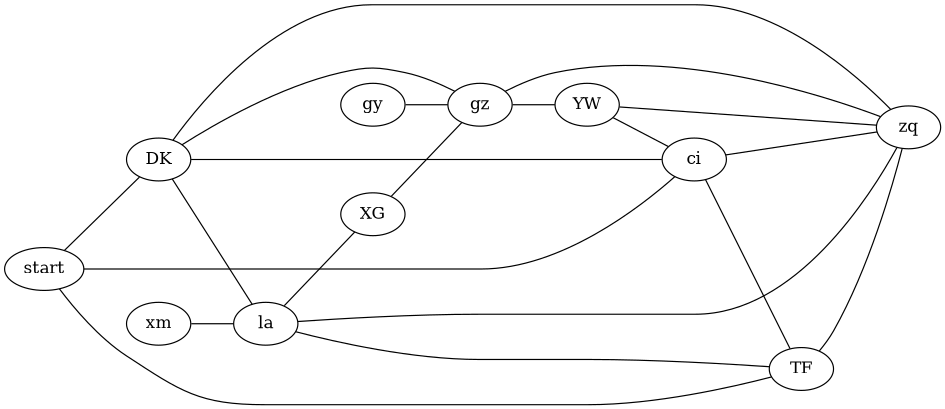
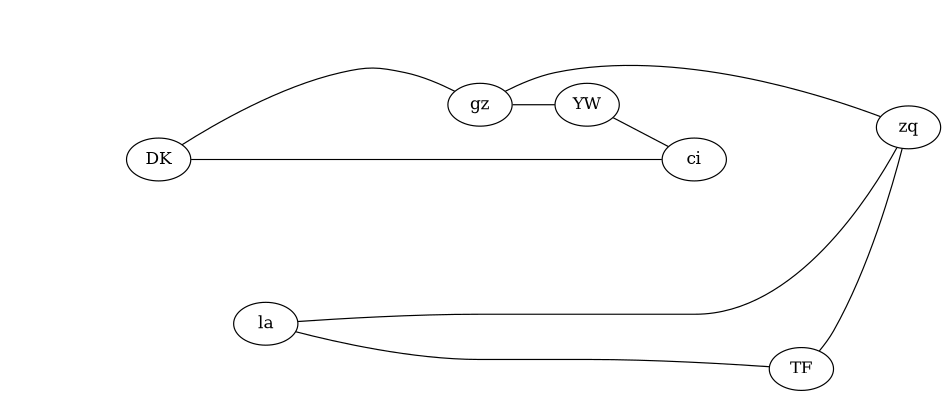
(523, 5) -> none
(373, 105) -> none
(748, 116) -> none
(801, 143) -> none
(373, 214) -> none
(212, 242) -> none
(748, 264) -> none
(44, 269) -> none
(159, 324) -> none
